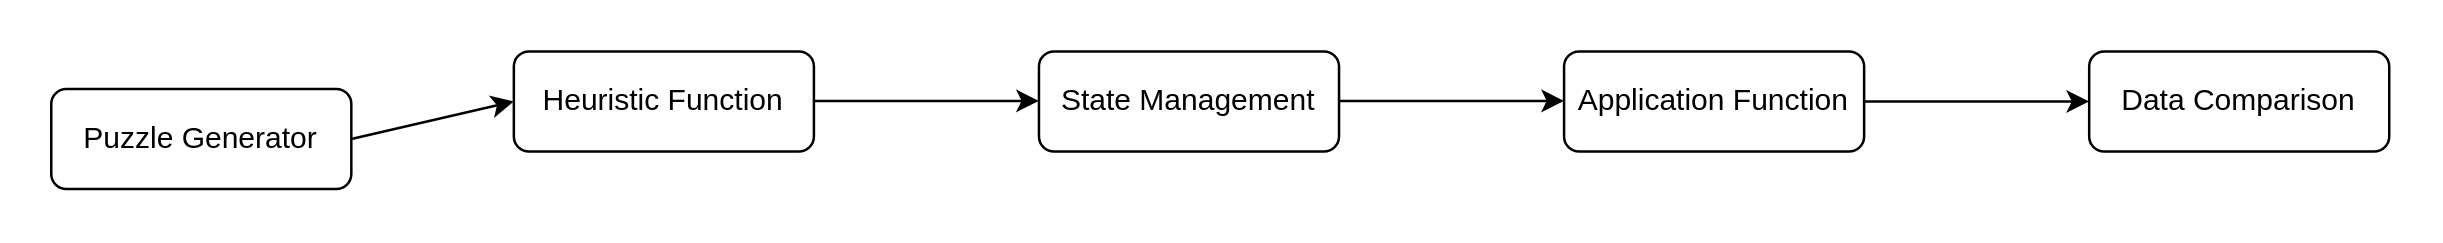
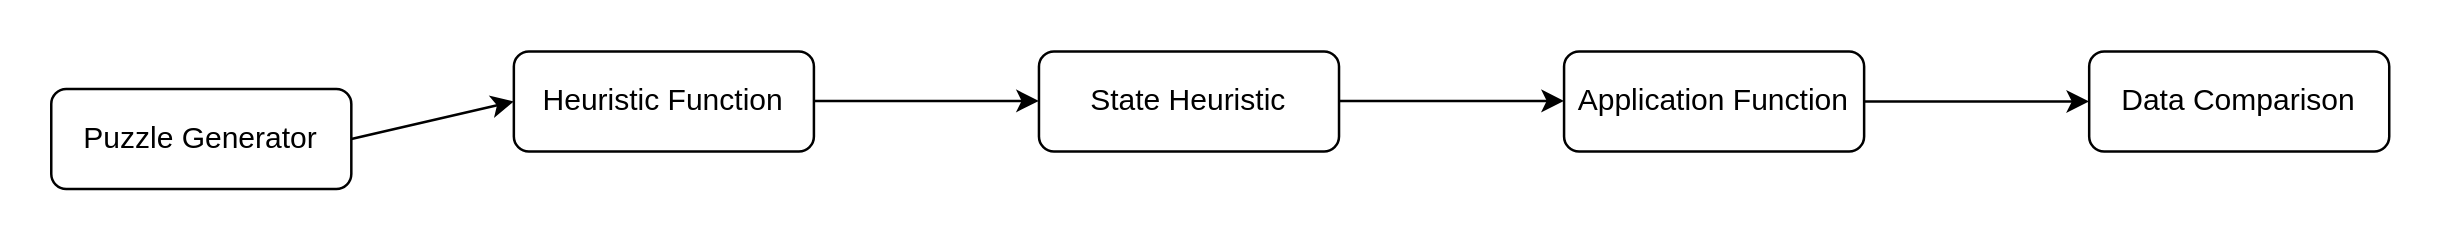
(1189, 101) -> (1189, 101)
